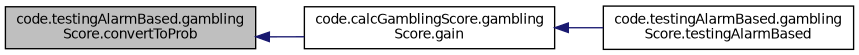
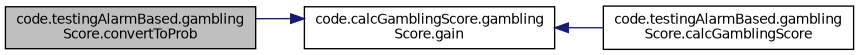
(728, 28) -> (728, 28)
(287, 37) -> (273, 19)
